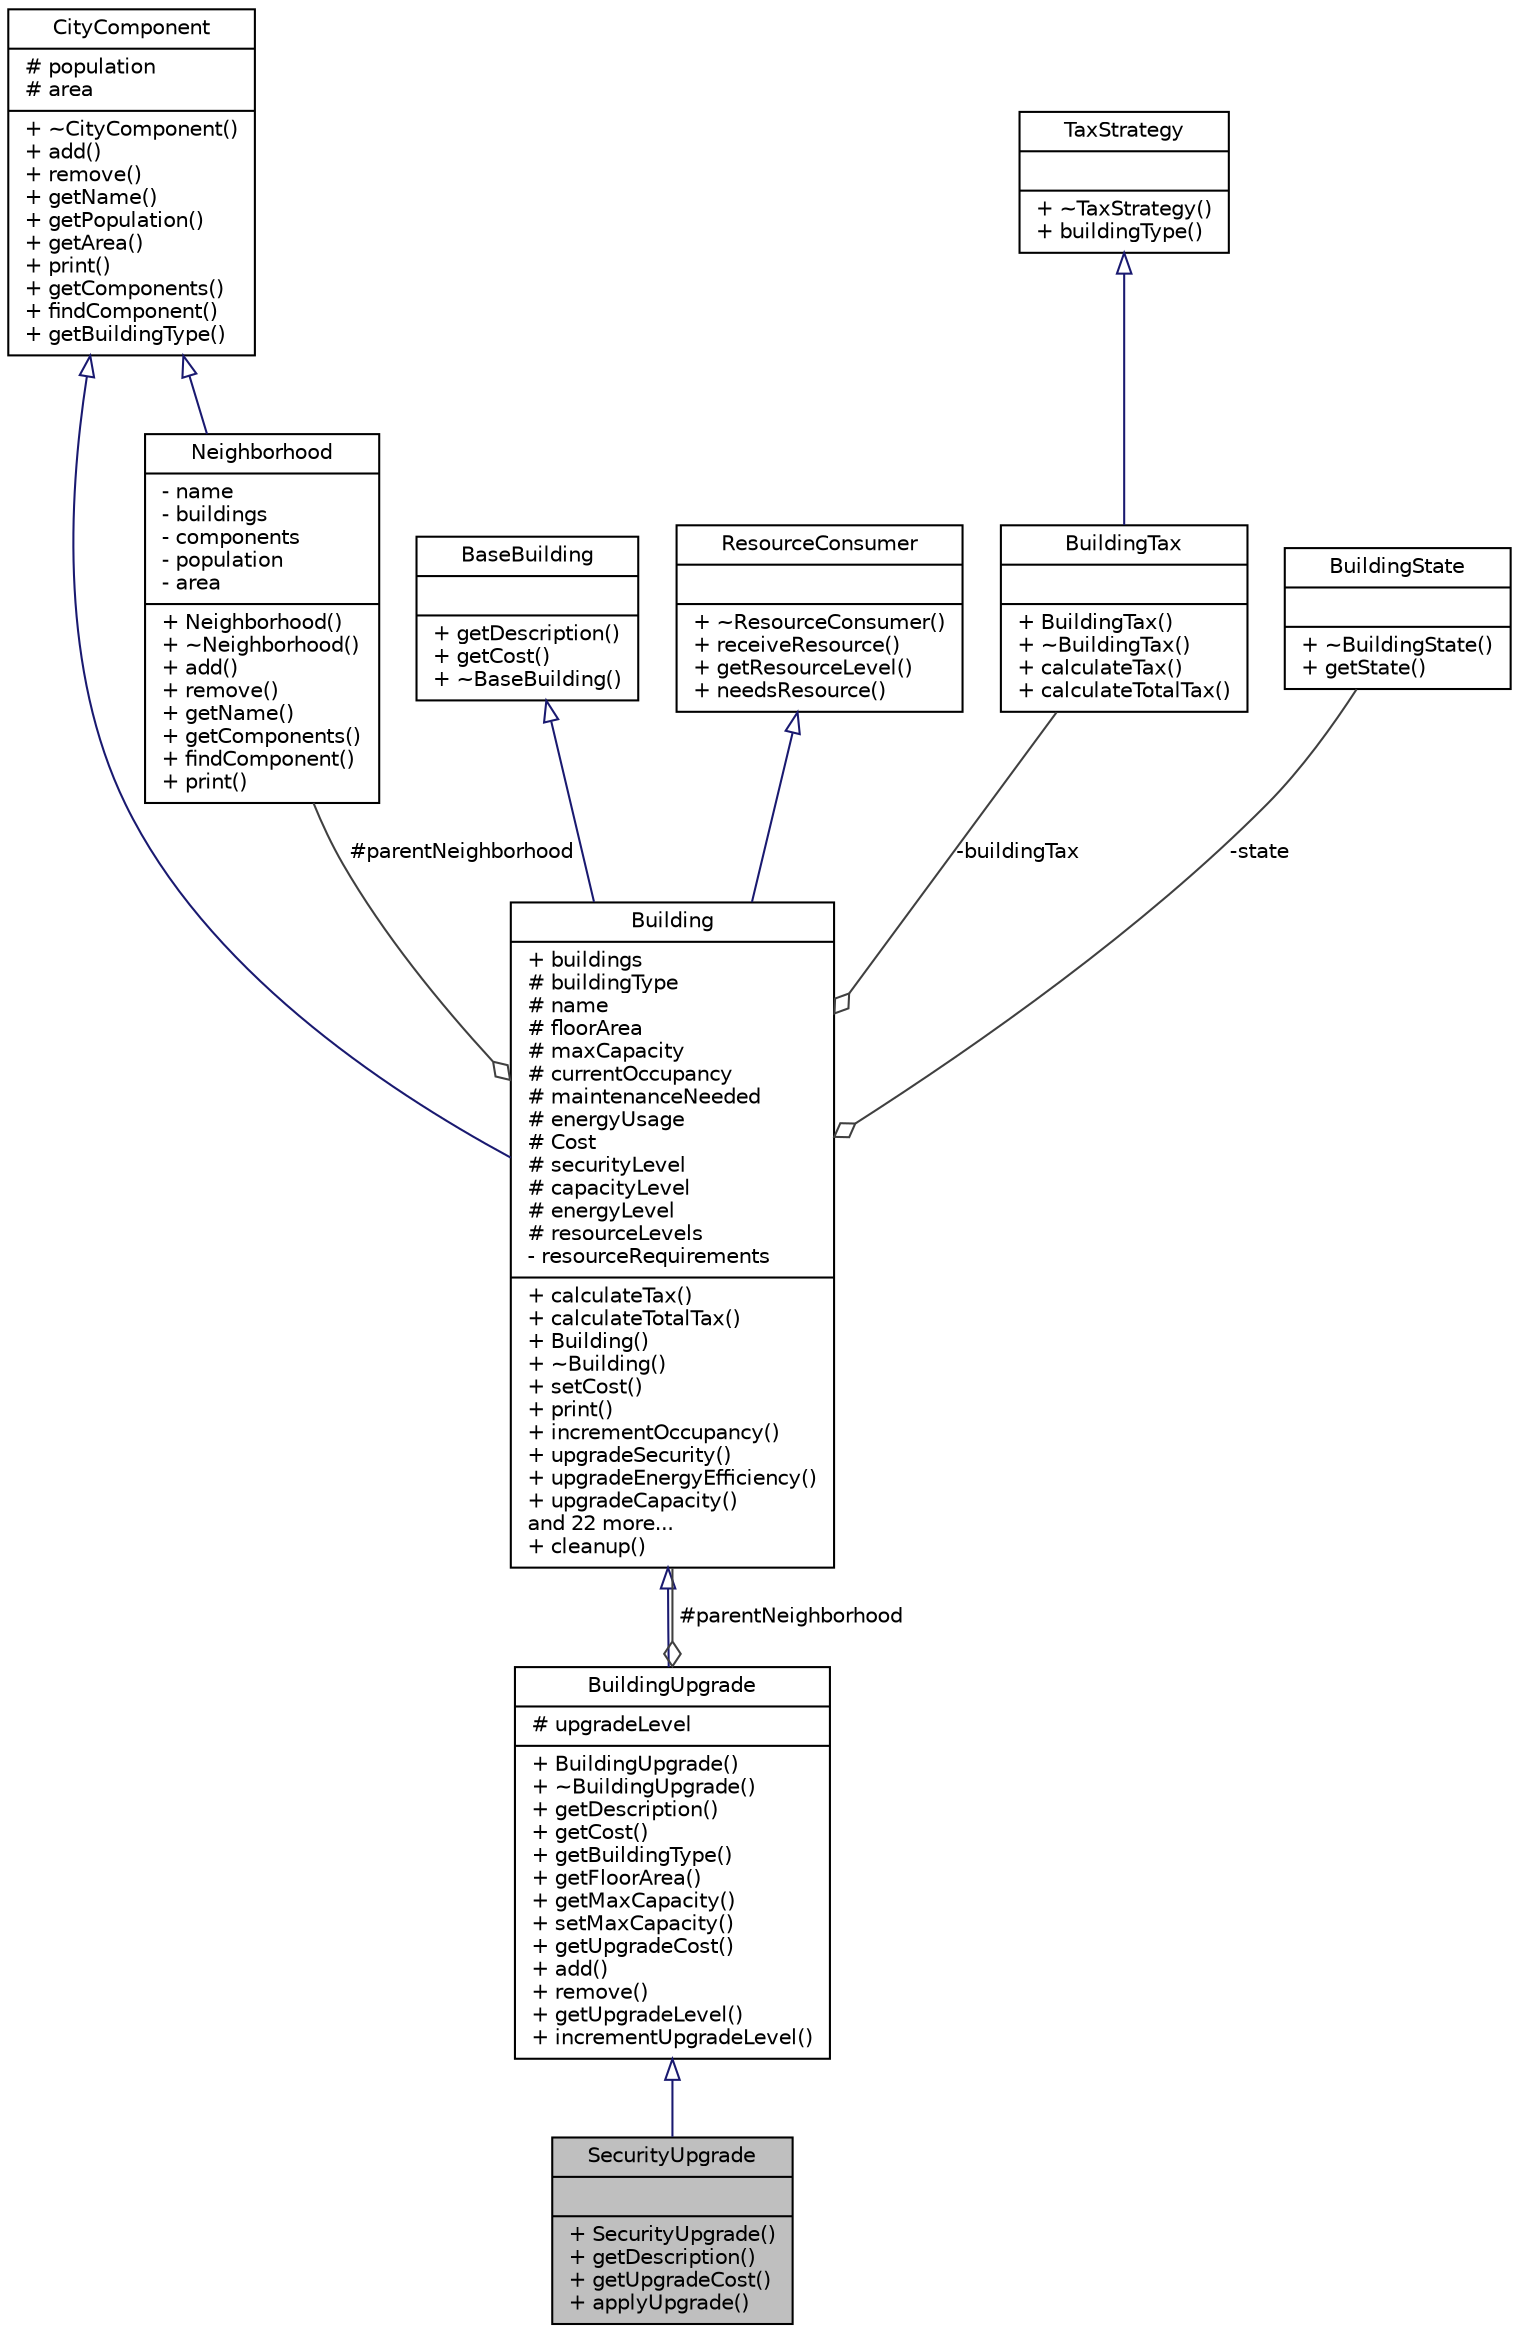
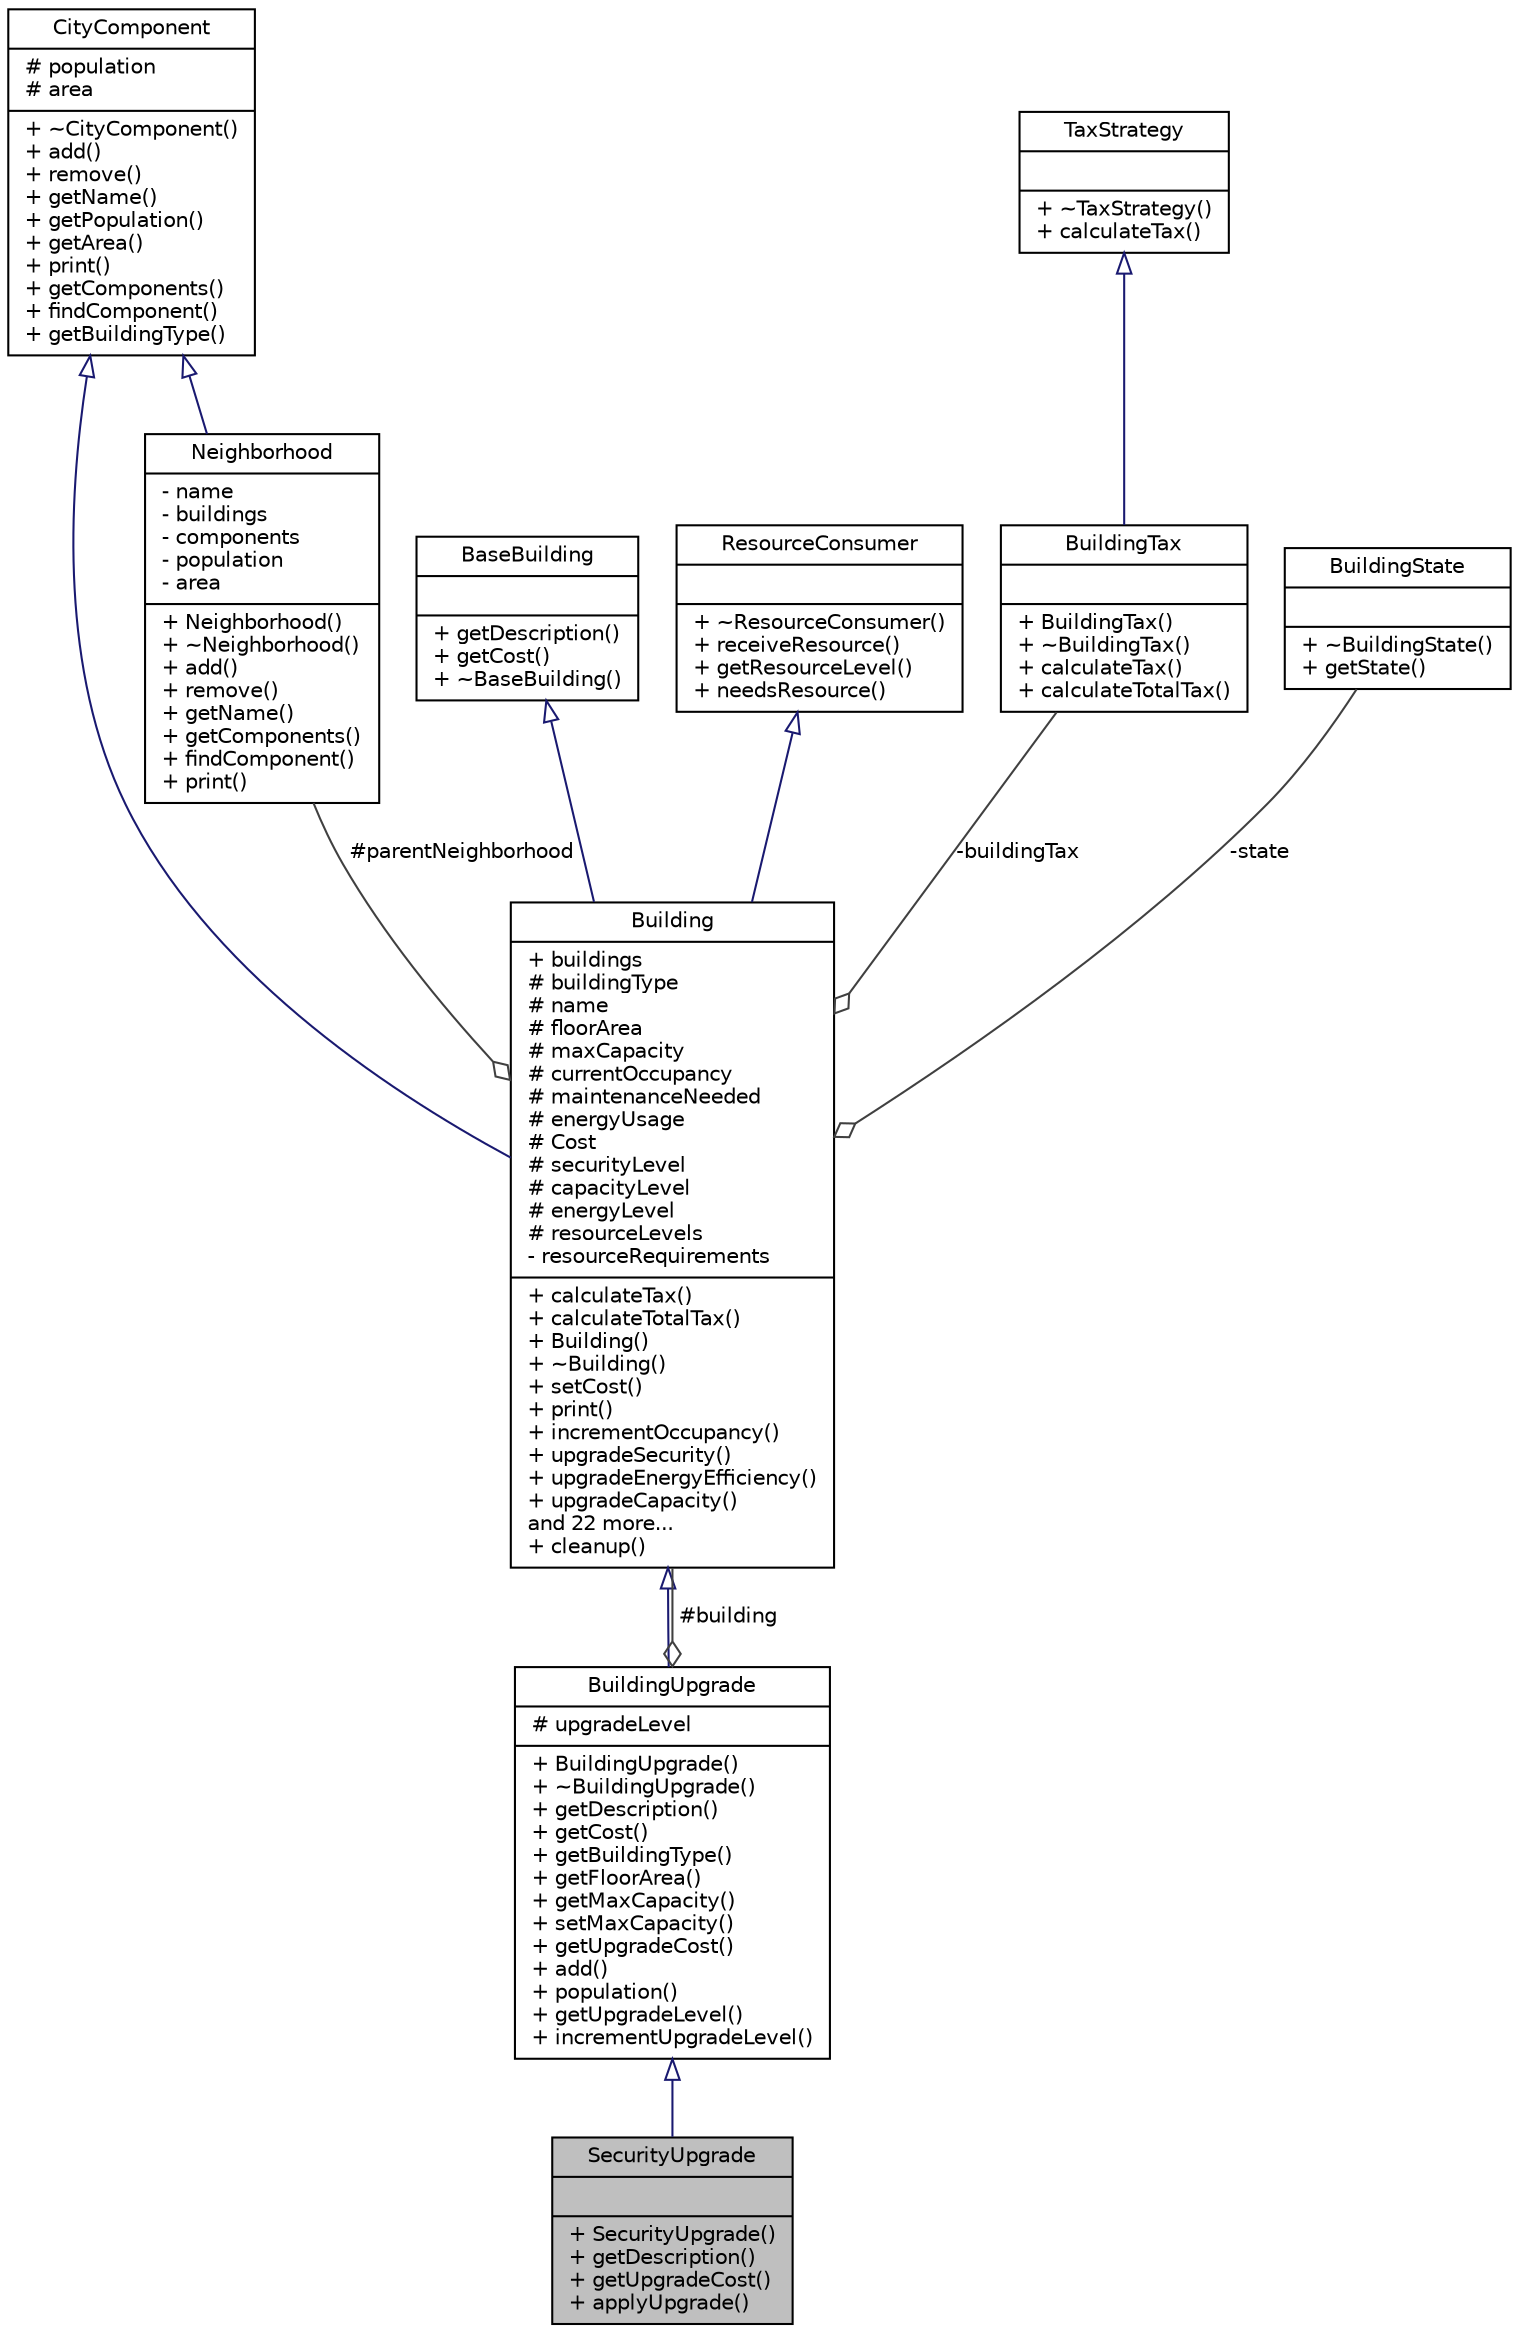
(1120, 232) -> (1119, 232)
(788, 1617) -> (725, 1617)
(591, 1992) -> (605, 1992)
